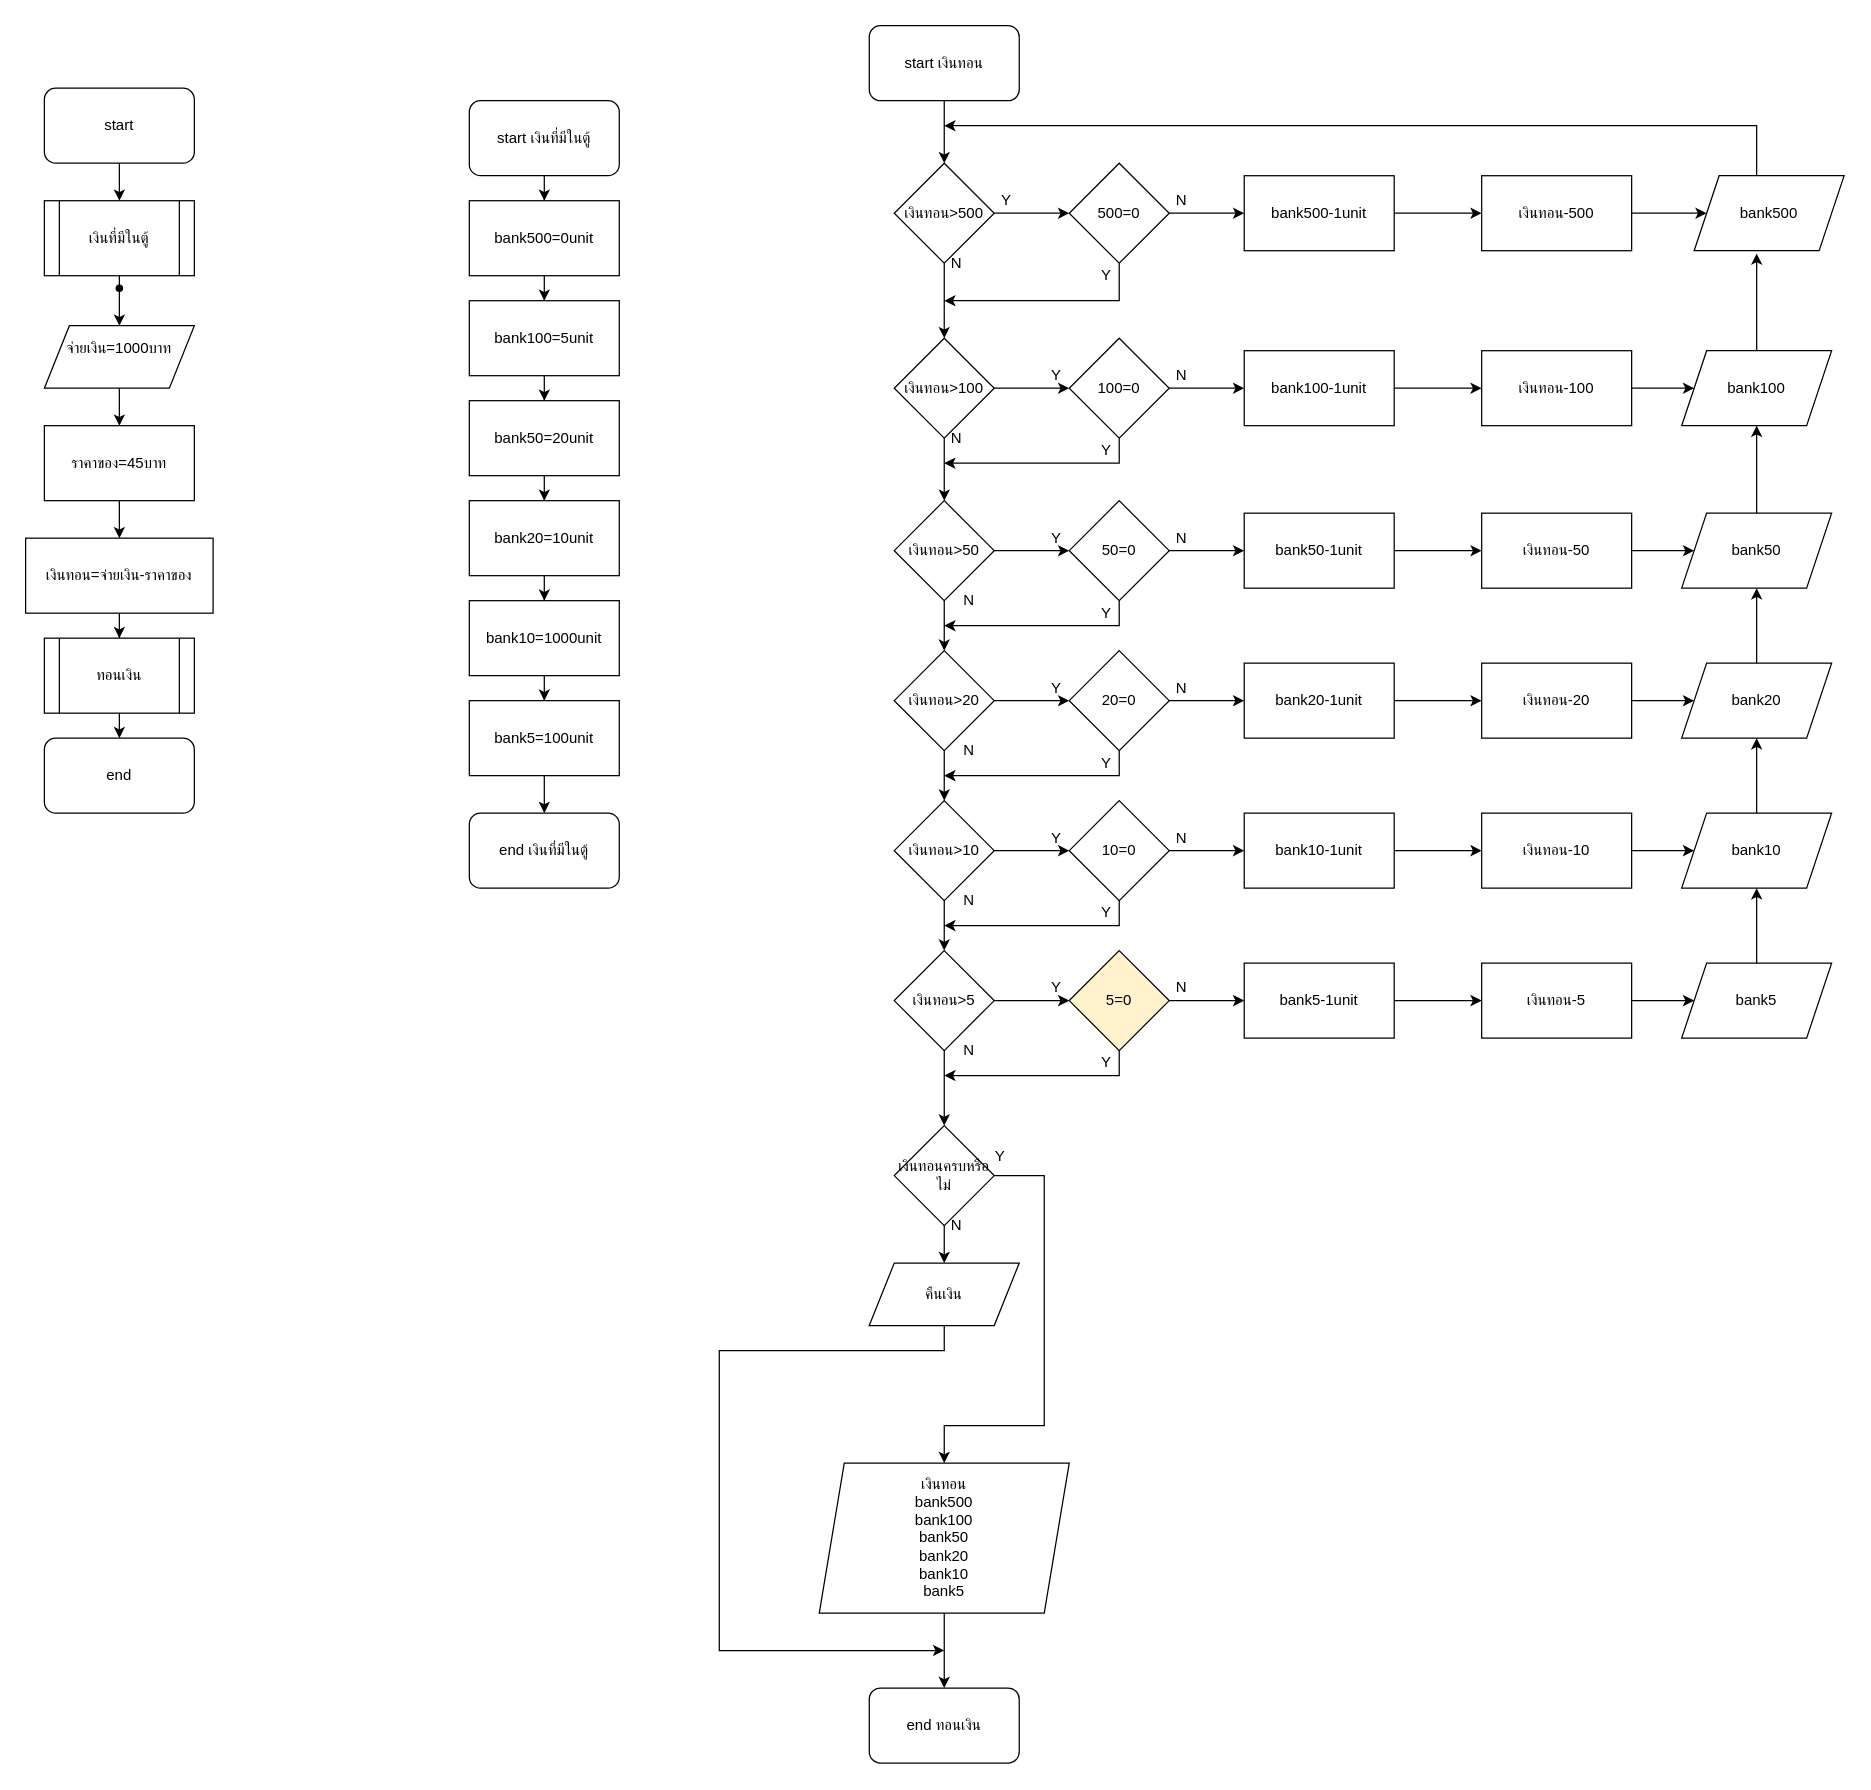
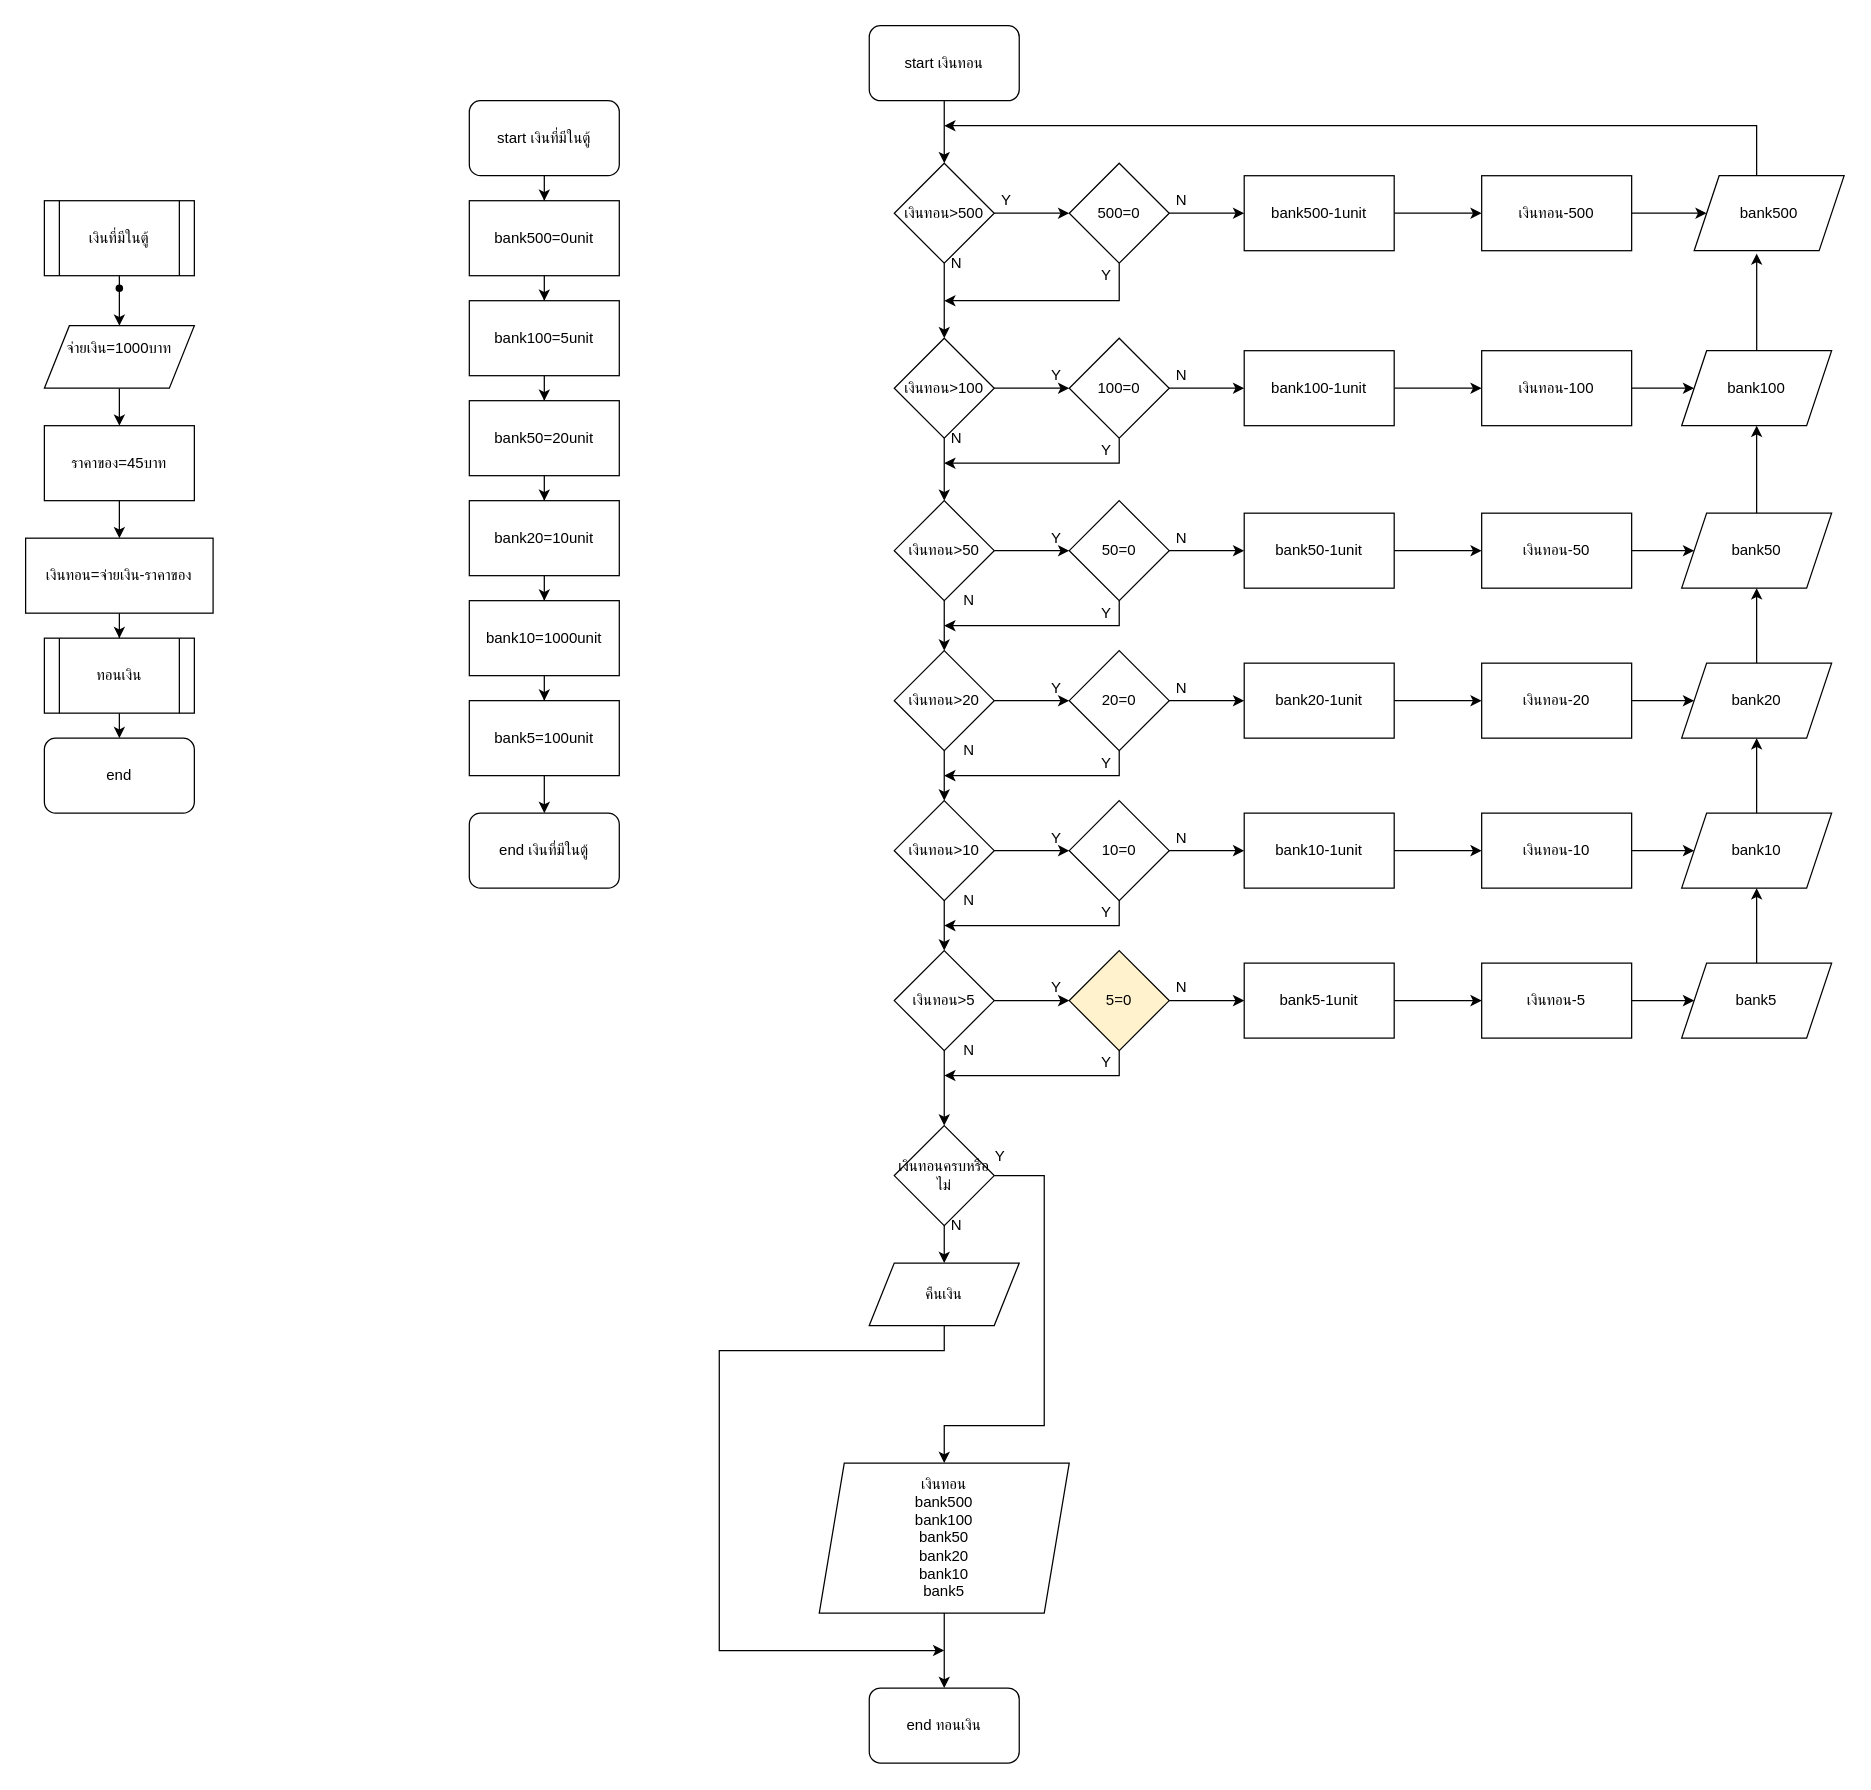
(119, 126) -> none
(119, 186) -> none
